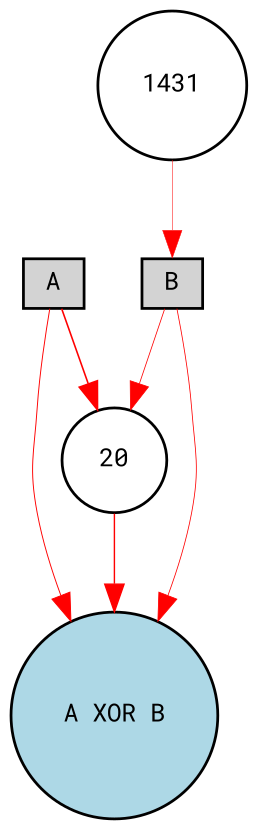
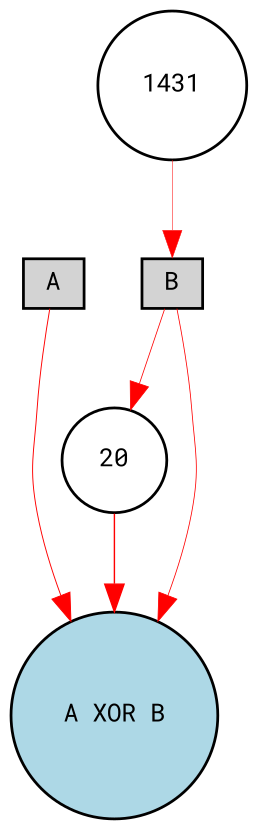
(75, 346) -> none
